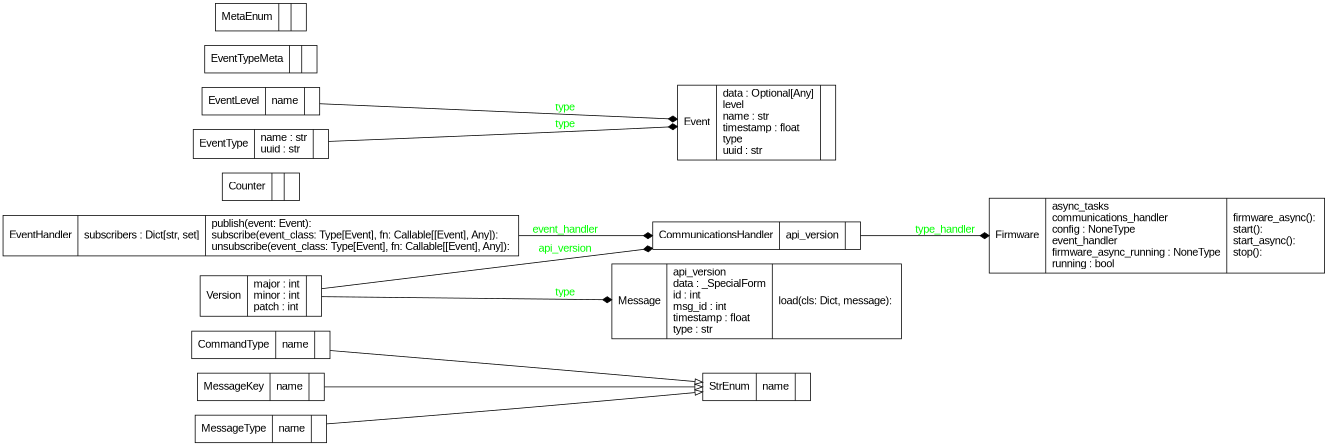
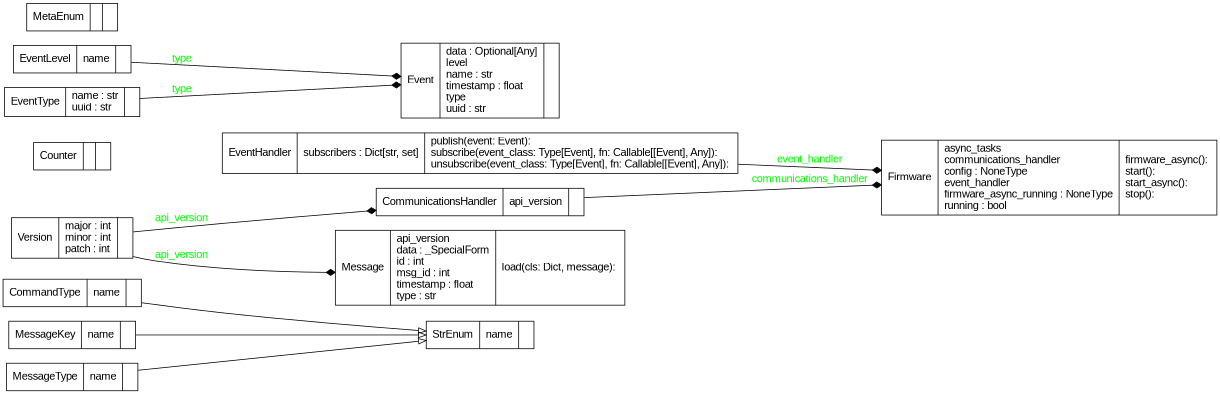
(261, 59) -> none
(945, 230) -> (810, 180)
(581, 236) -> (805, 167)
(565, 293) -> (182, 255)
